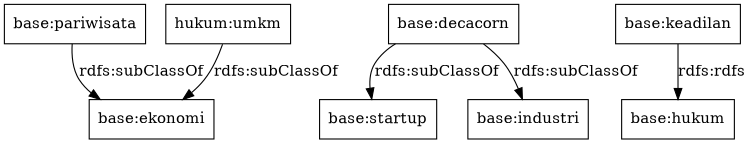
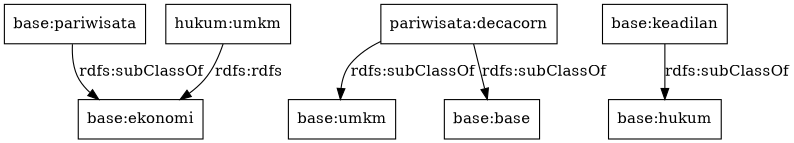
(454, 24) -> (469, 24)
(276, 72) -> (249, 72)
(712, 72) -> (727, 72)
(378, 119) -> (342, 119)
(528, 119) -> (492, 119)
